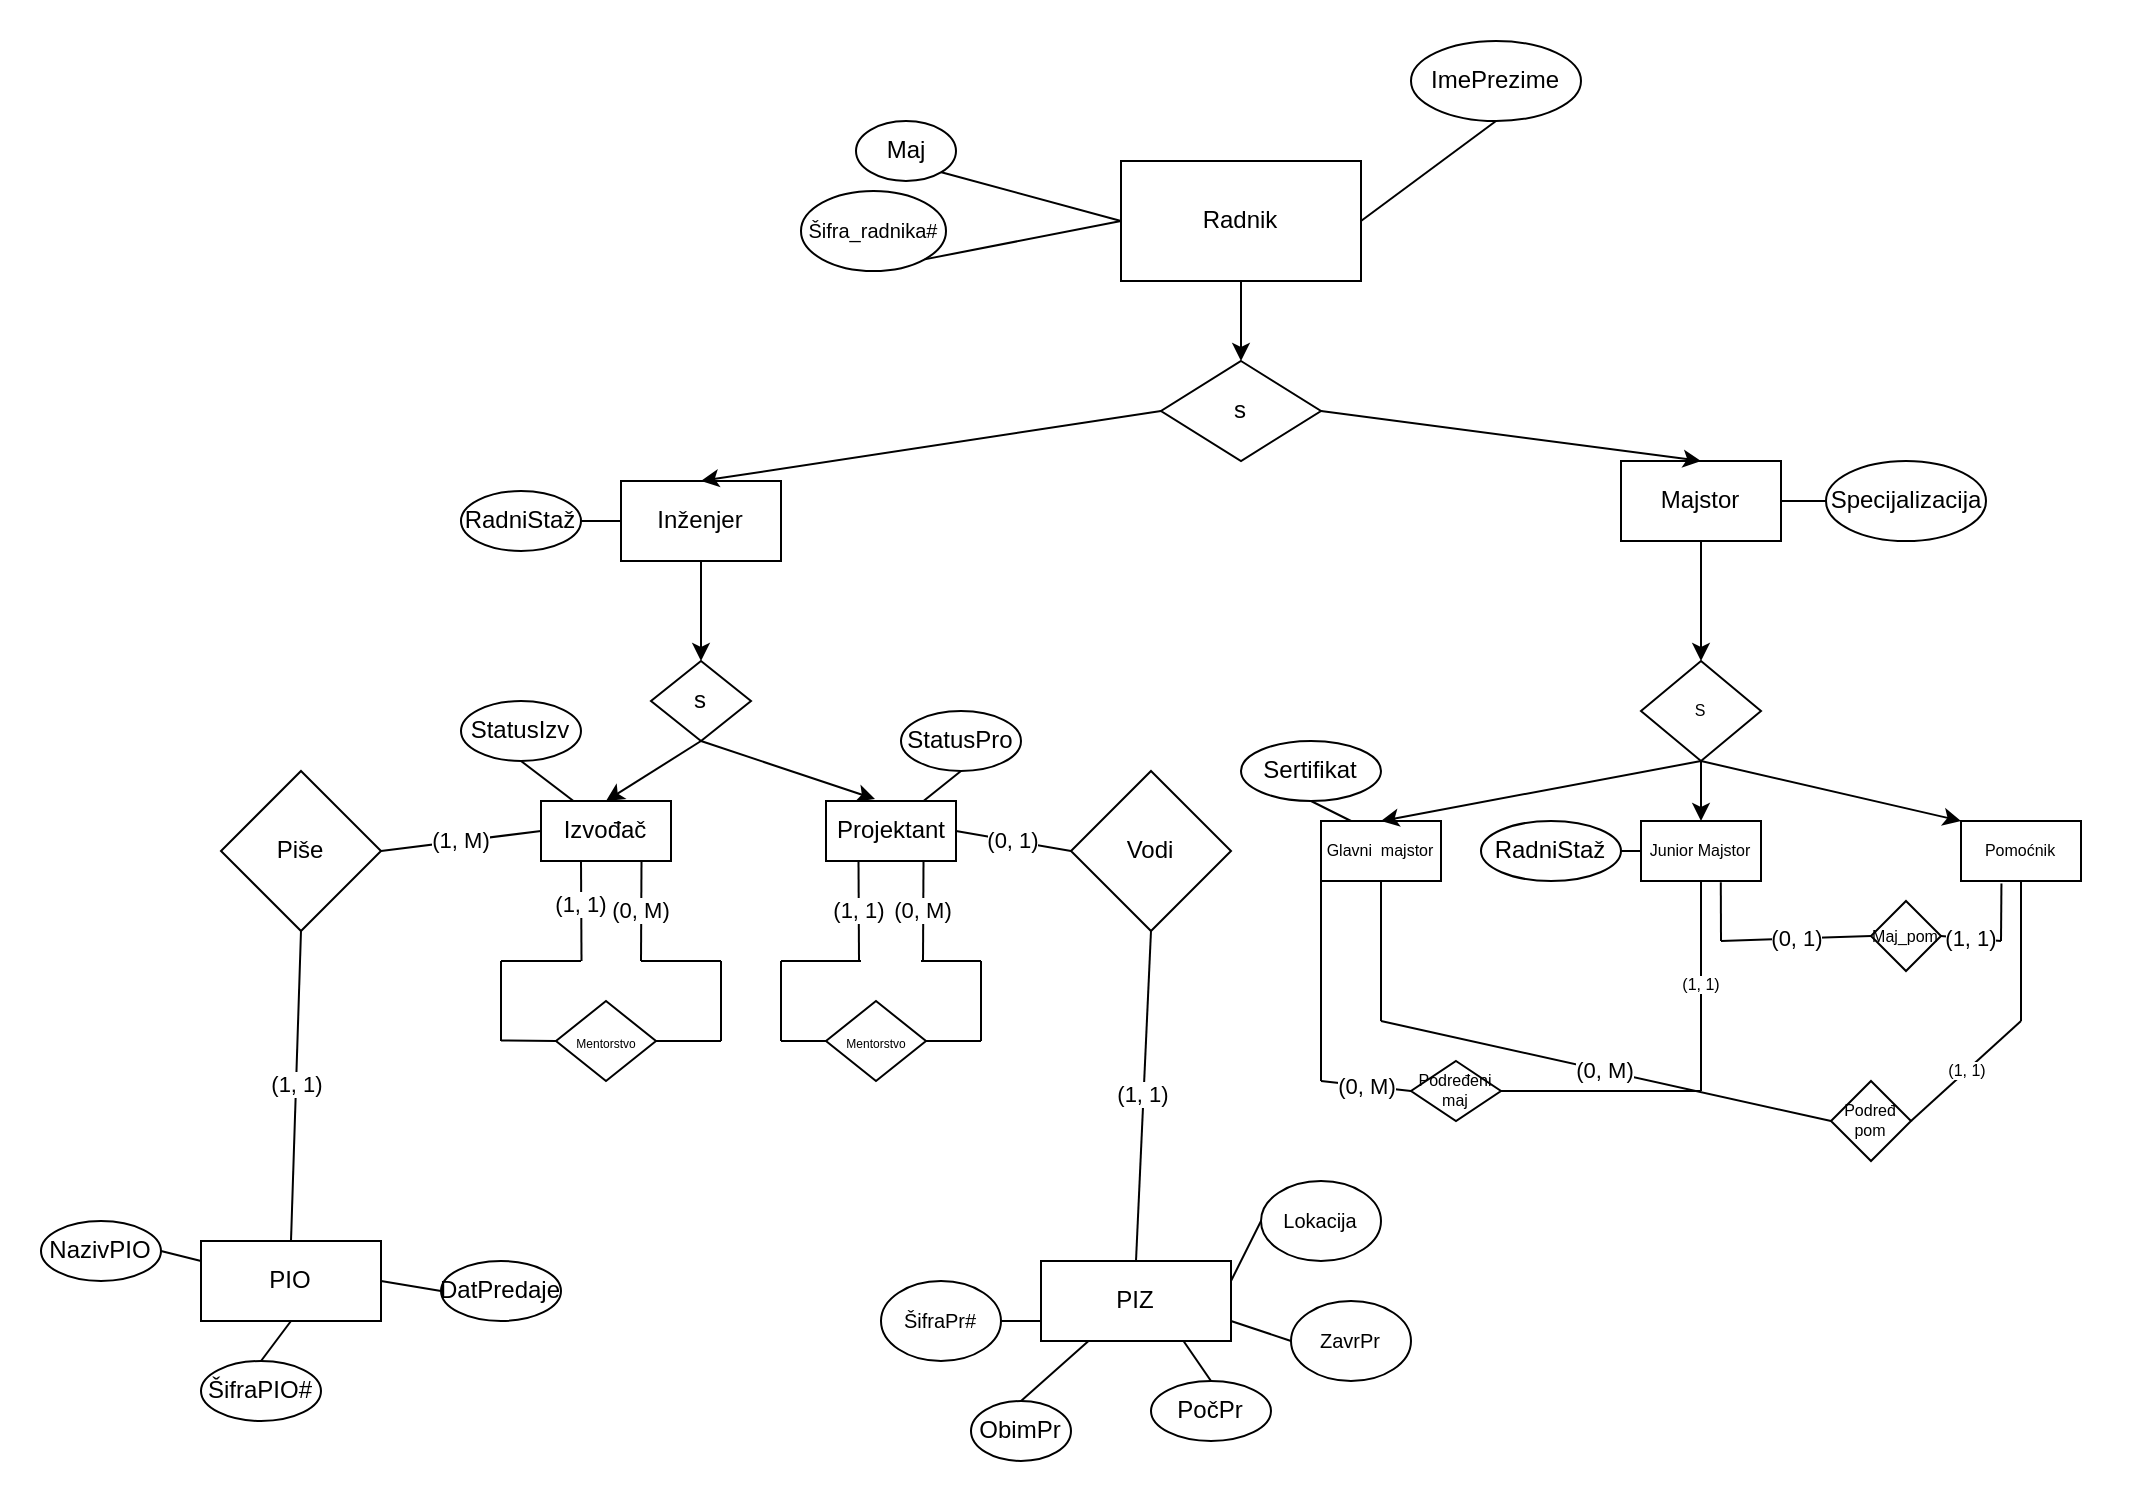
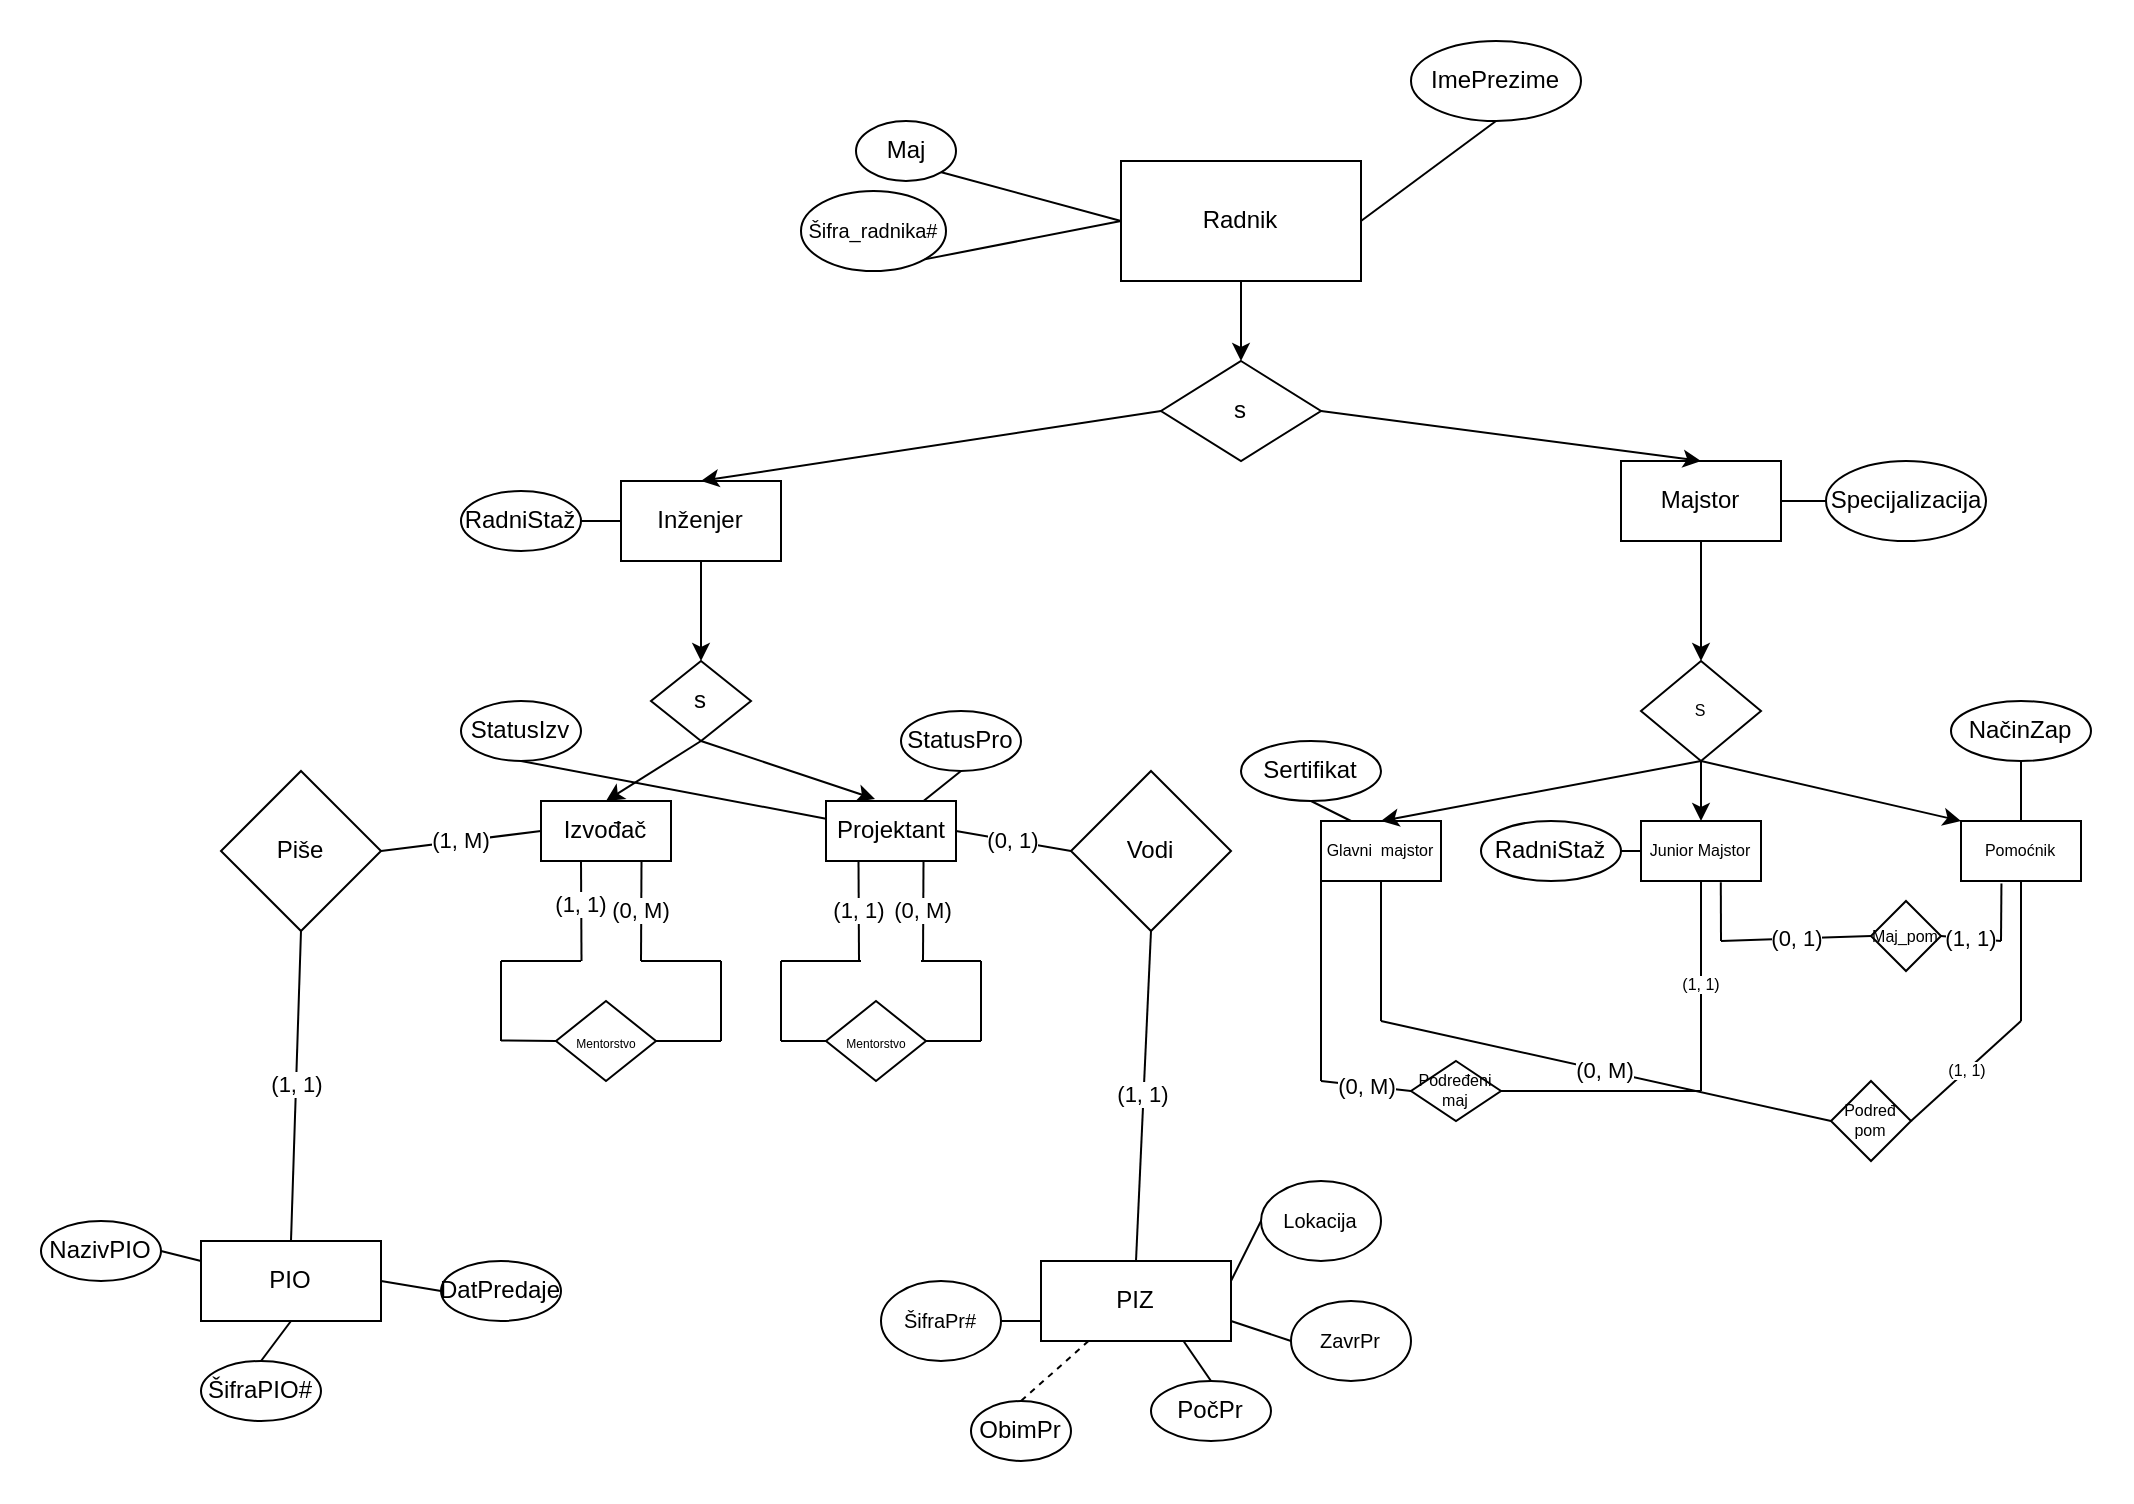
none -> (2021, 731)
(547, 781) -> (733, 801)
none -> (2021, 791)
(1055, 1371) -> (1055, 1371)
